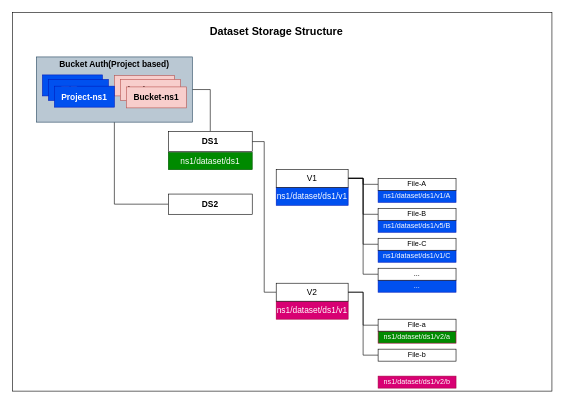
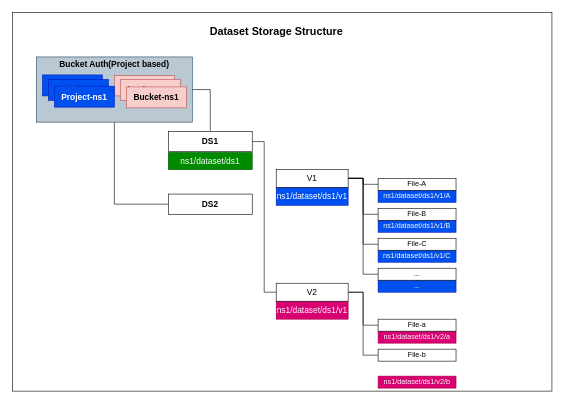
(417, 227) -> (417, 227)
(417, 338) -> (417, 338)
